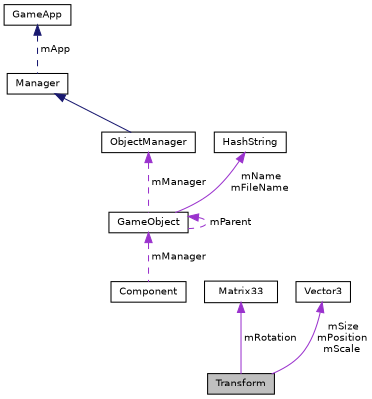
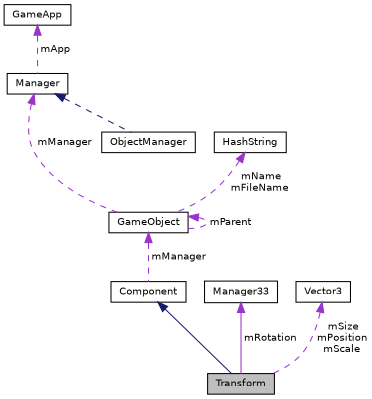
(38, 55) -> (38, 55)
(98, 115) -> (98, 115)
(149, 188) -> (52, 174)
(212, 192) -> (212, 192)
(241, 292) -> (241, 292)
none -> (199, 342)
(305, 350) -> (305, 350)
